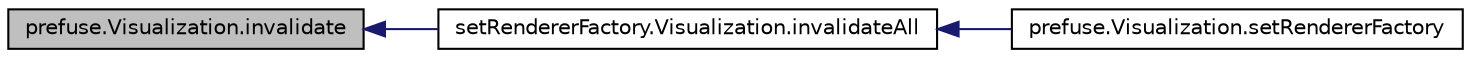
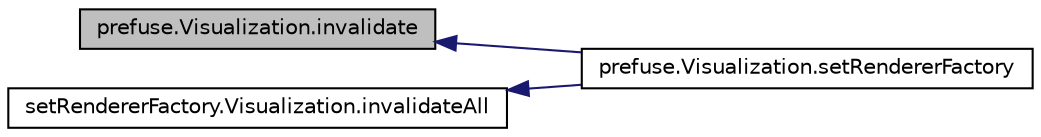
(412, 29) -> (519, 48)
